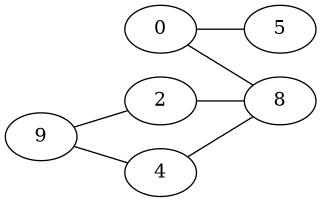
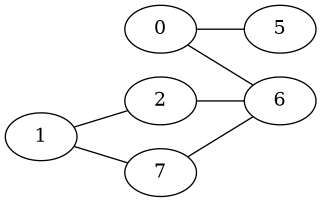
(280, 101) -> (280, 101)
(41, 137) -> (41, 137)
(161, 173) -> (161, 173)
